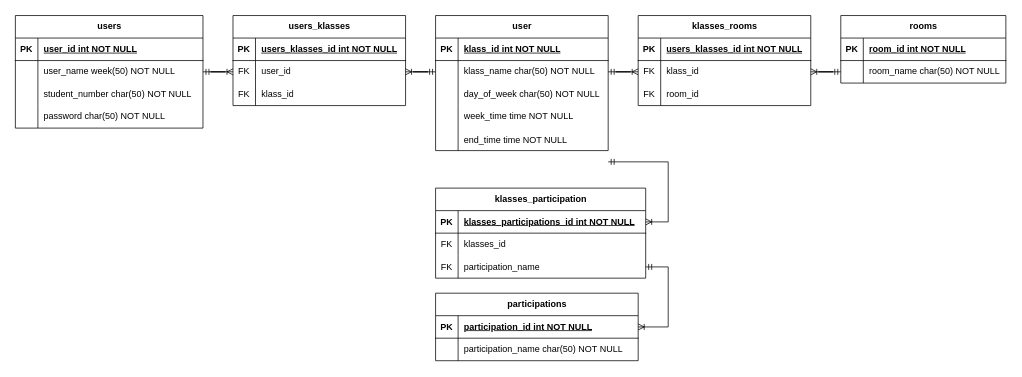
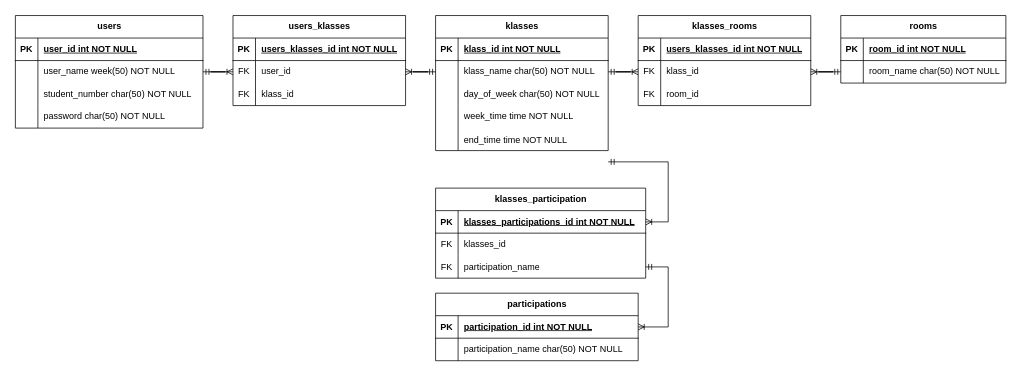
(522, 27) -> (522, 27)
